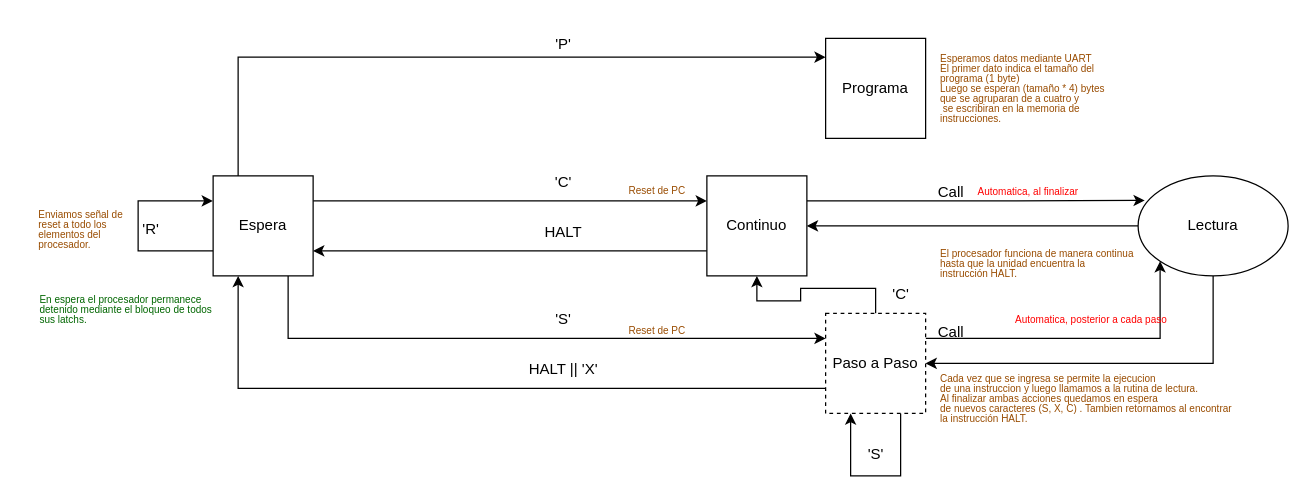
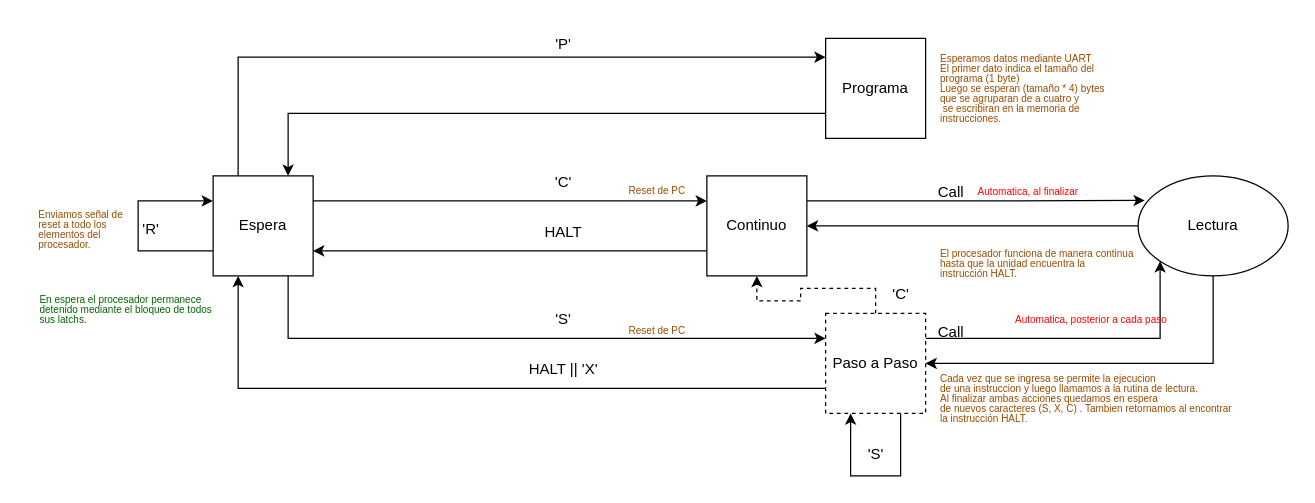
none -> (530, 113)
(814, 288) -> (814, 288)
